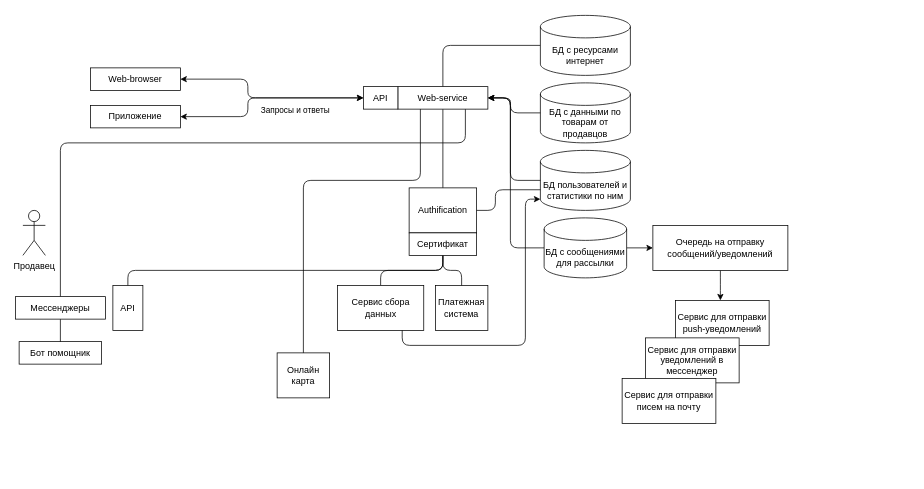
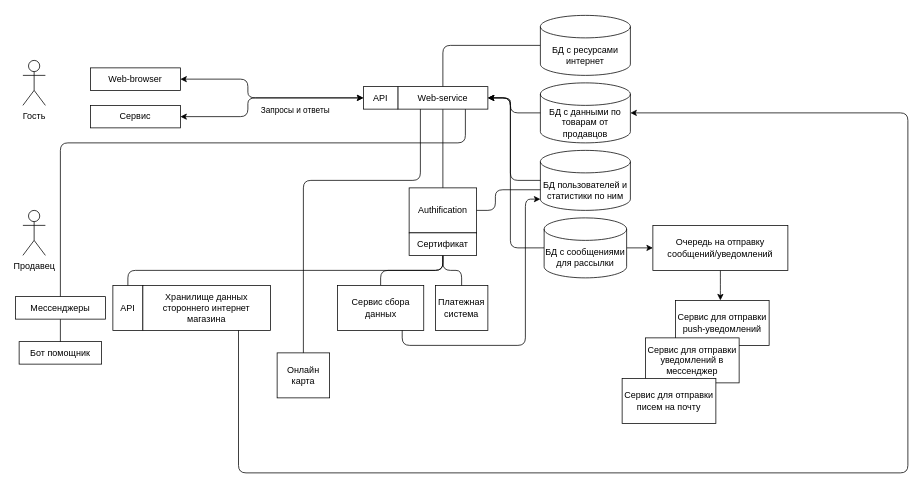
none -> (34, 83)
(135, 117) -> (135, 117)
none -> (207, 308)
none -> (239, 403)
